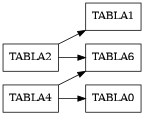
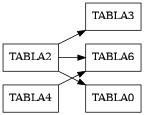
(113, 17) -> (113, 17)
(68, 99) -> (67, 75)
